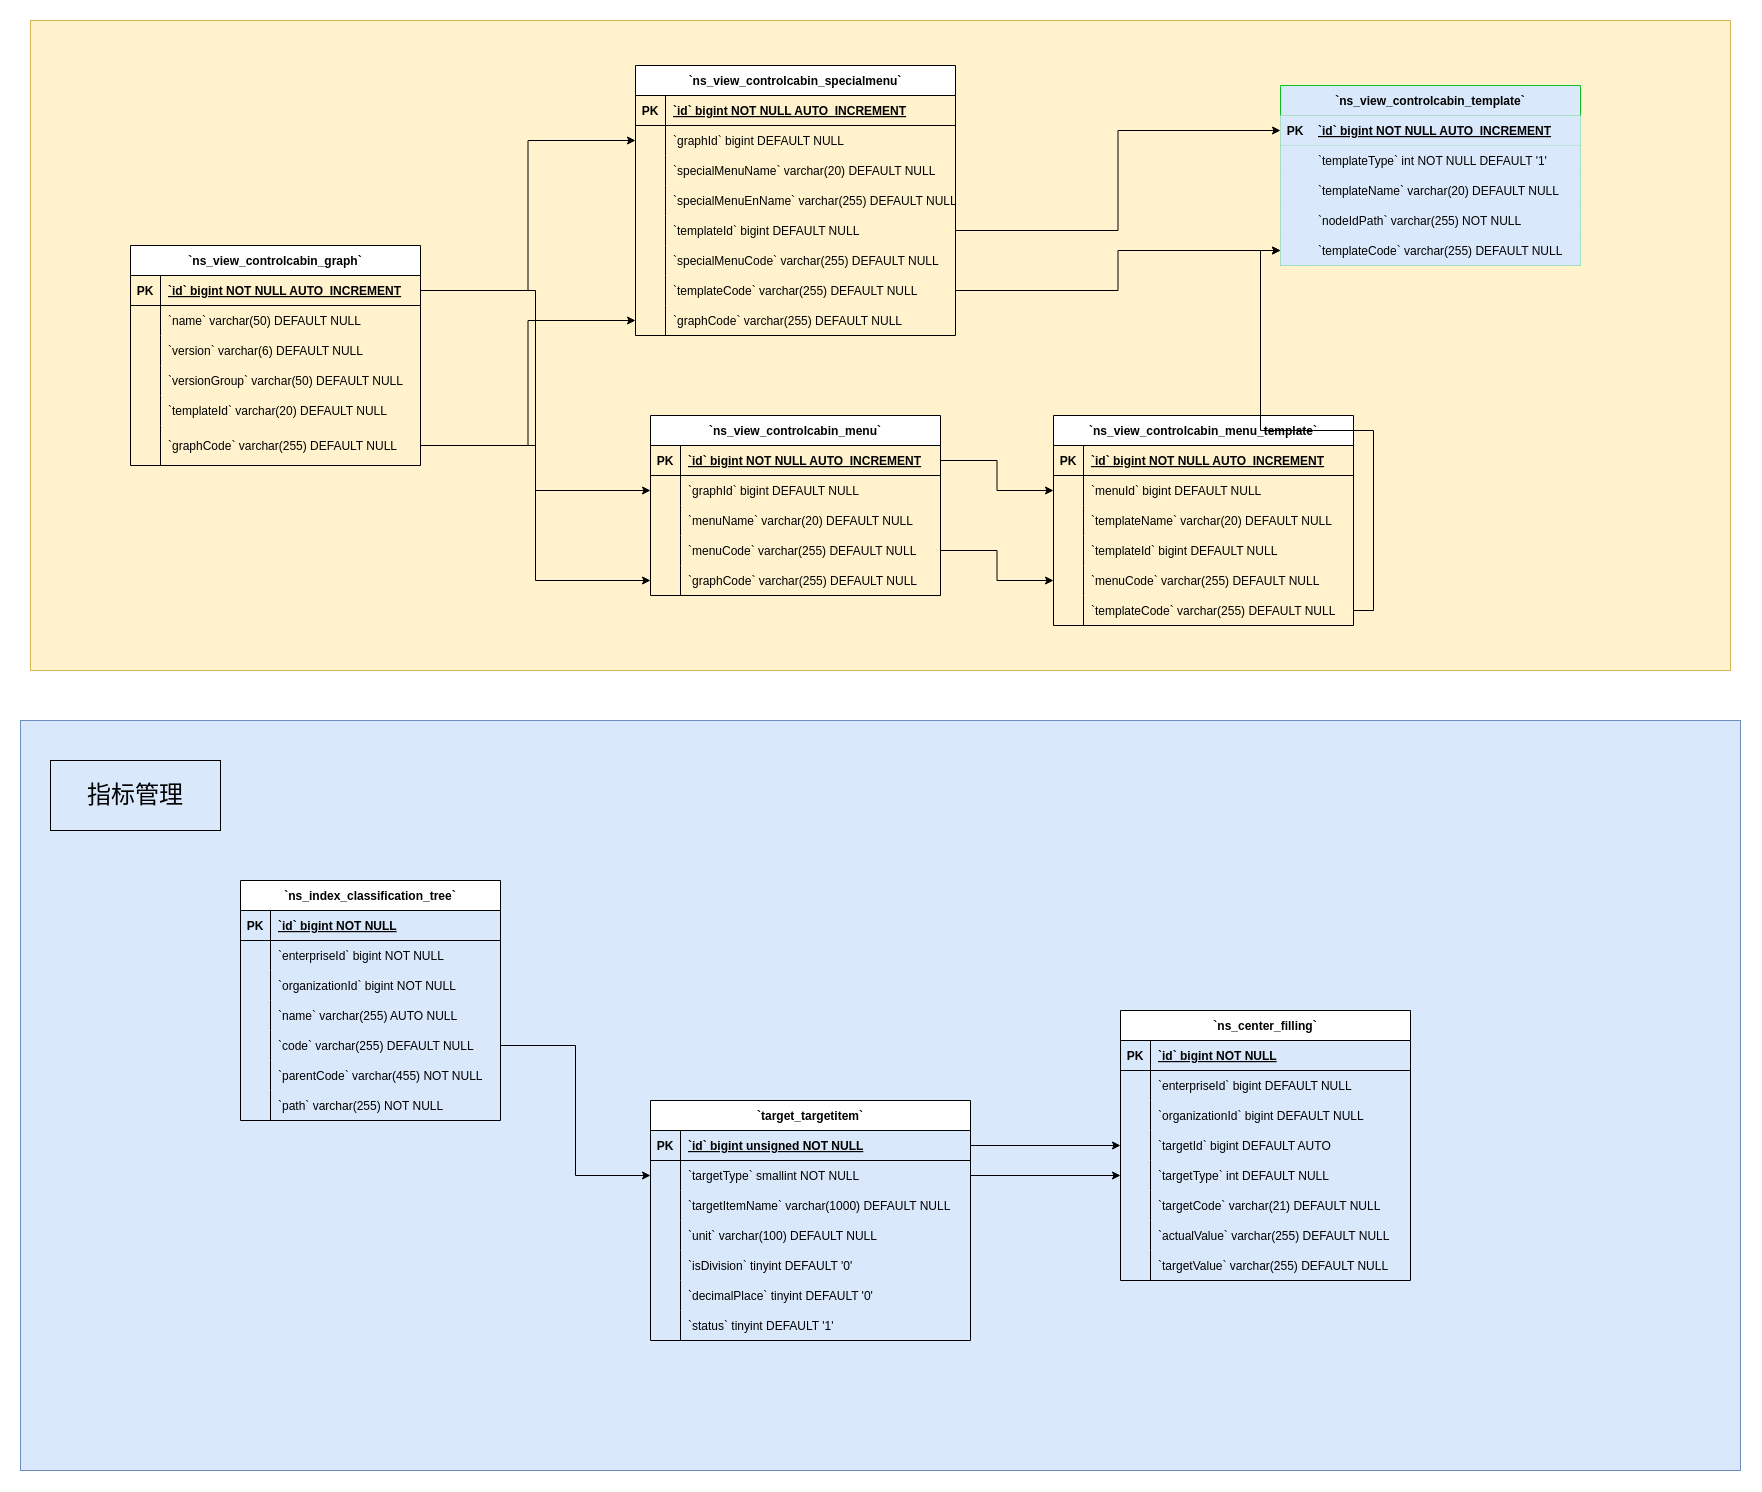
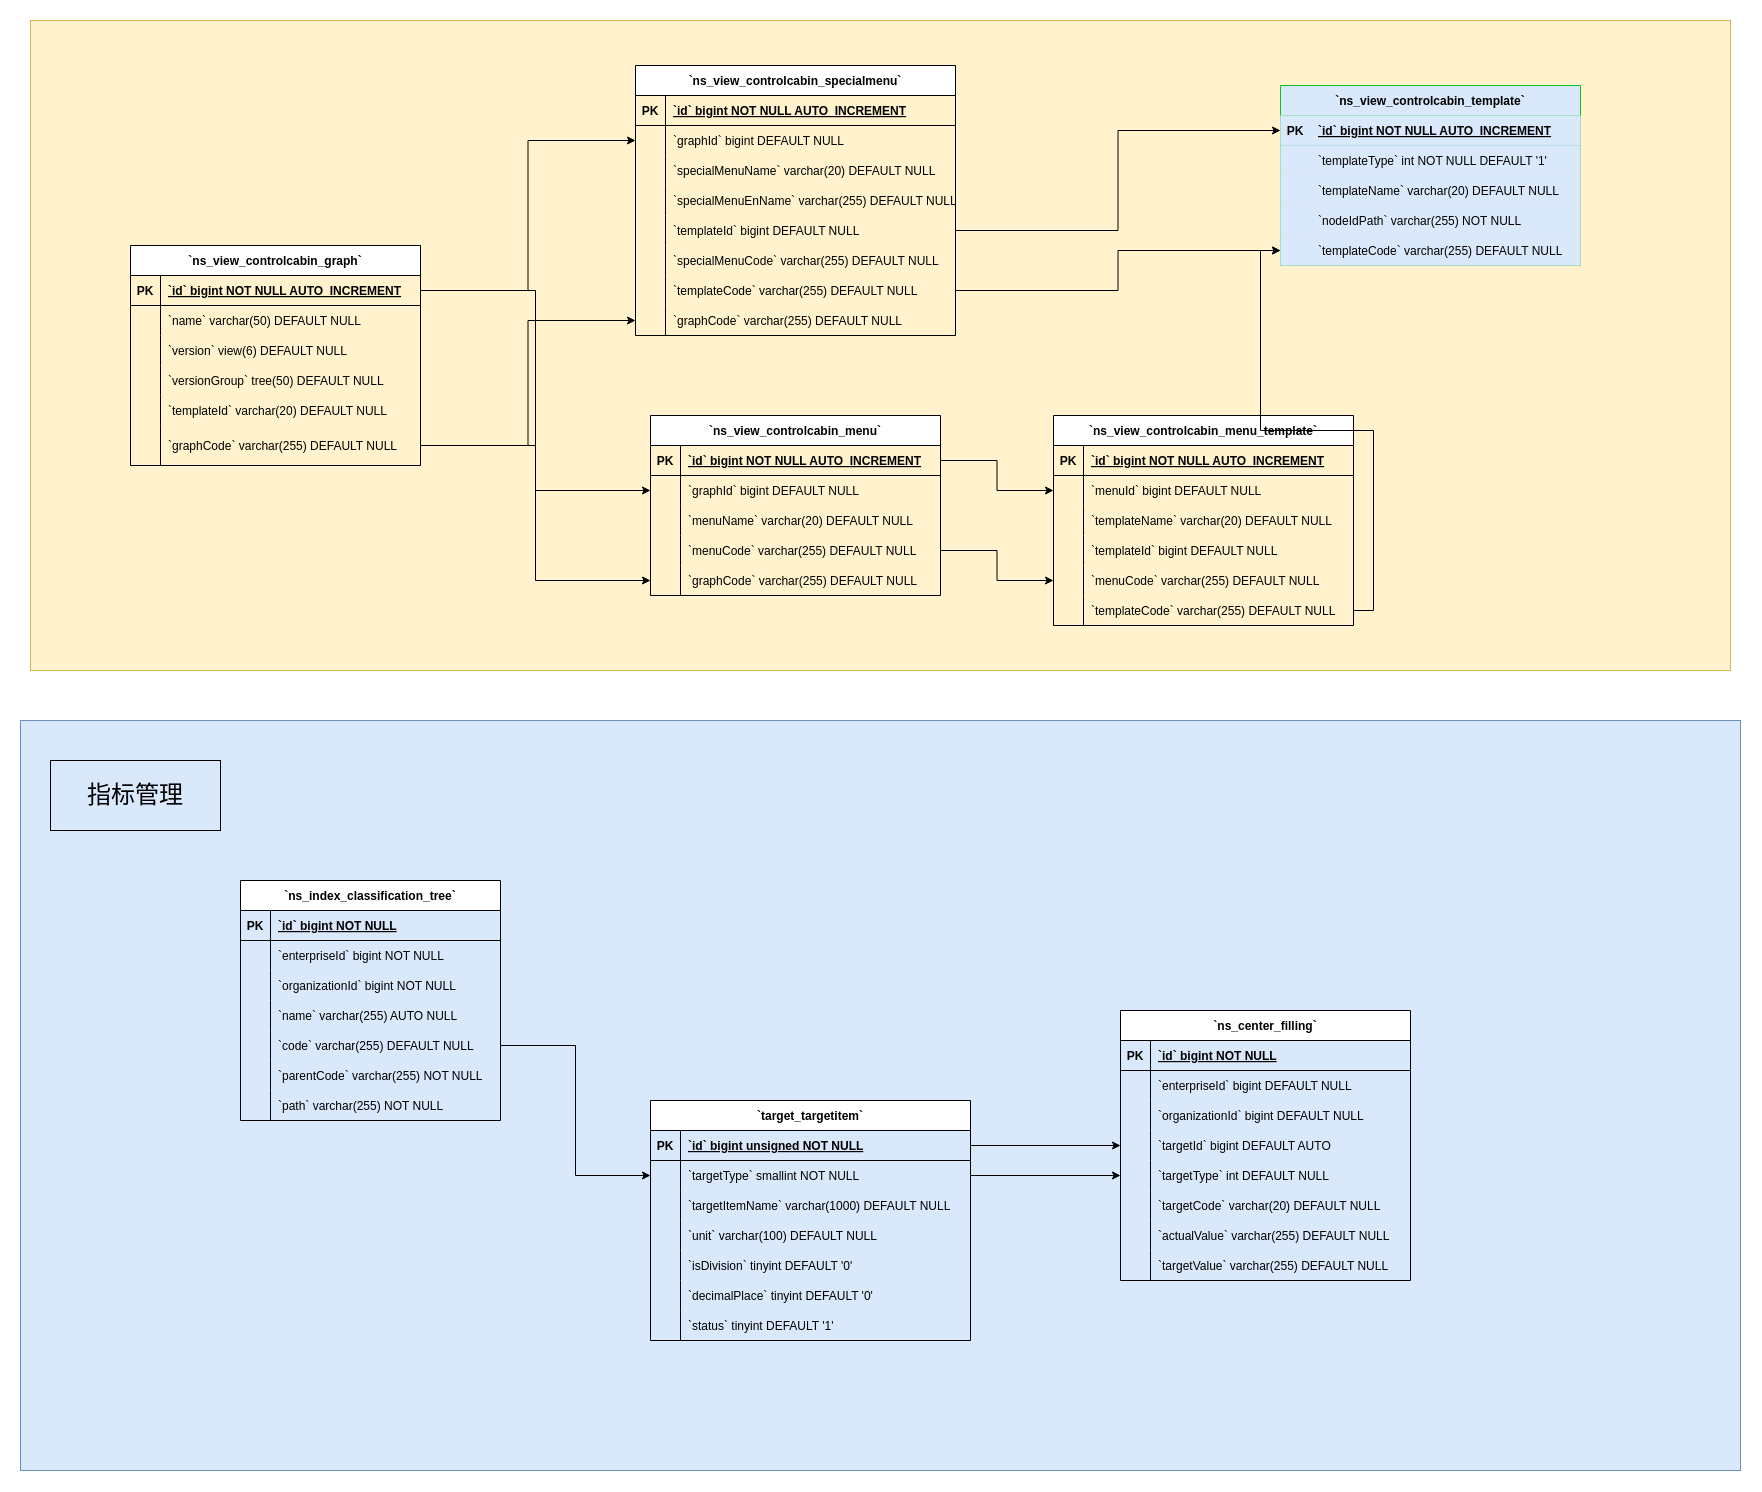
(273, 351) -> (261, 351)
(293, 381) -> (283, 381)
(388, 1076) -> (388, 1076)
(1278, 1206) -> (1278, 1206)
